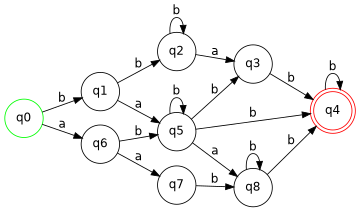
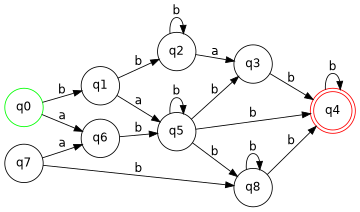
(215, 151) -> (215, 152)
(135, 163) -> (58, 153)
